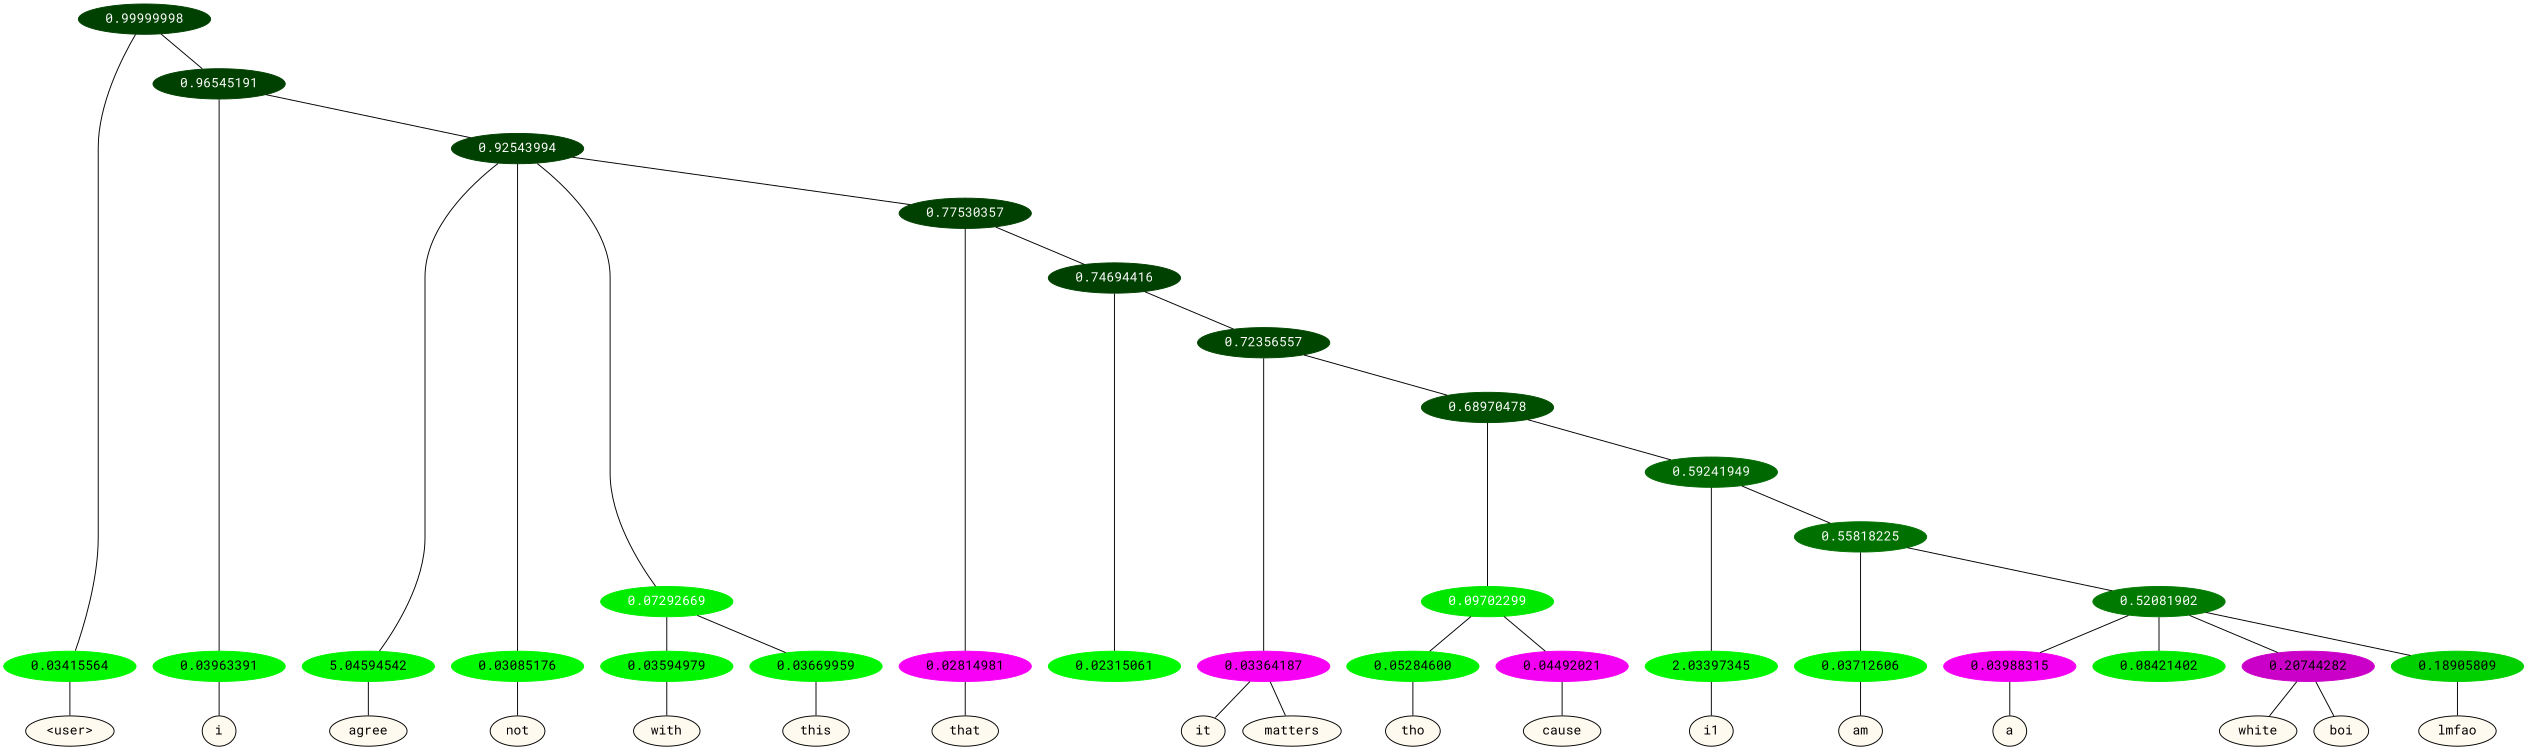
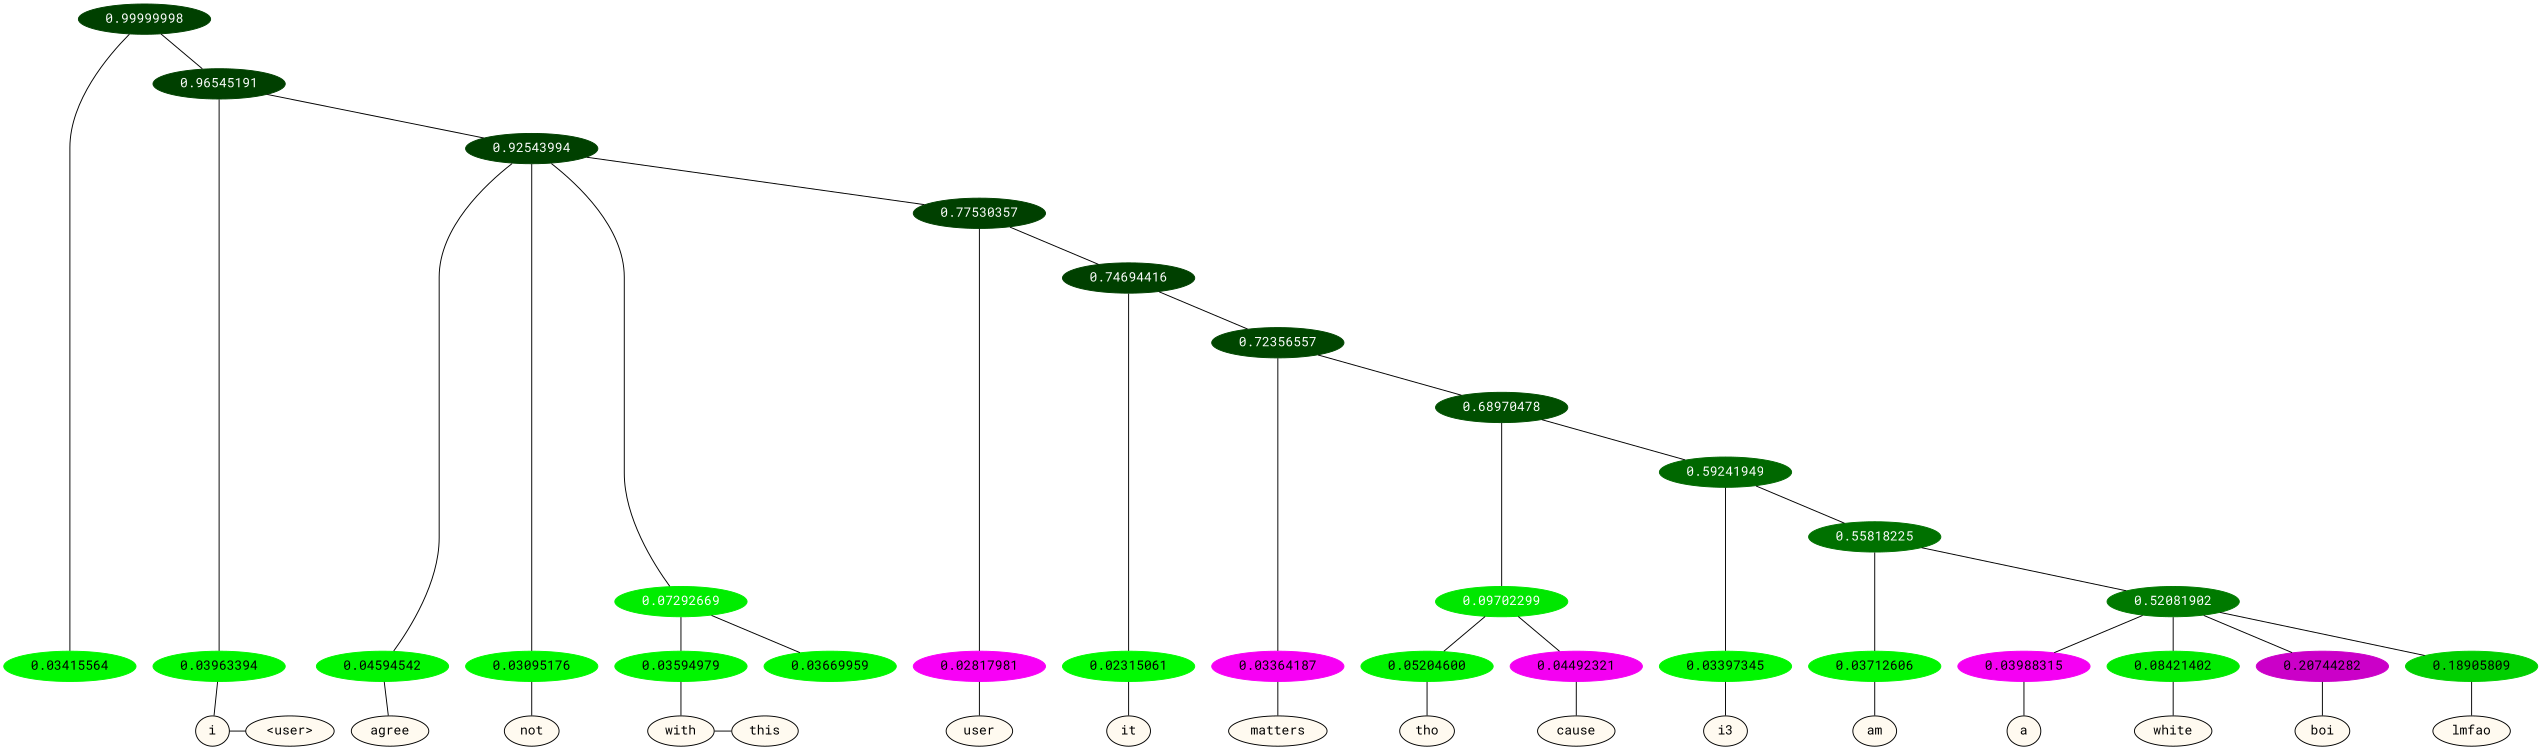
(219, 666) -> (219, 666)
(368, 666) -> (382, 666)
(518, 666) -> (532, 666)
(965, 666) -> (979, 666)
(1413, 666) -> (1427, 666)
(1562, 666) -> (1576, 666)
(1711, 666) -> (1726, 666)
(70, 699) -> (238, 731)
(816, 699) -> (723, 731)
(2283, 699) -> (2173, 699)
(1233, 700) -> (1129, 699)
(965, 731) -> (979, 731)
(1711, 731) -> (1726, 731)
